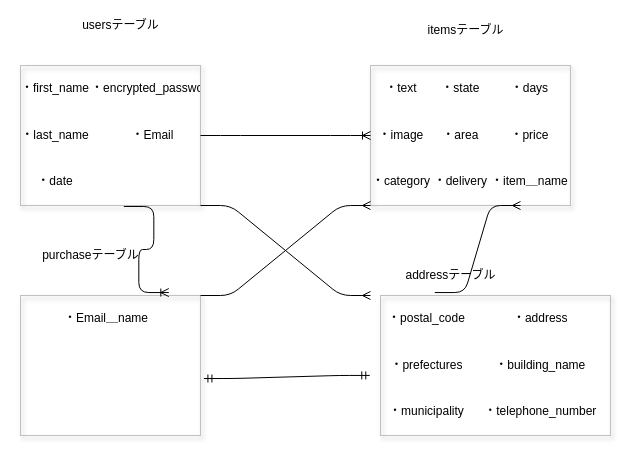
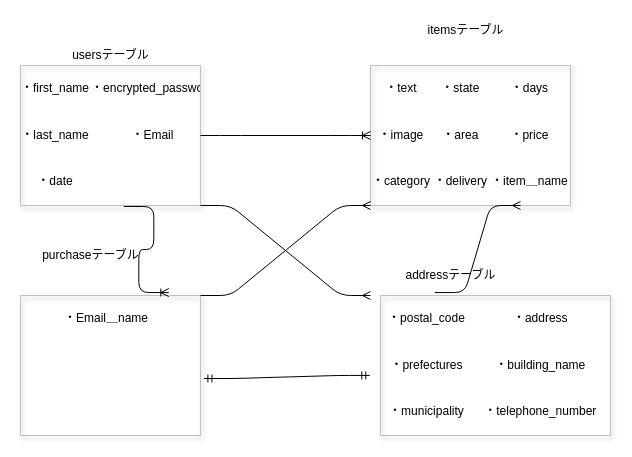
(121, 26) -> (111, 56)
